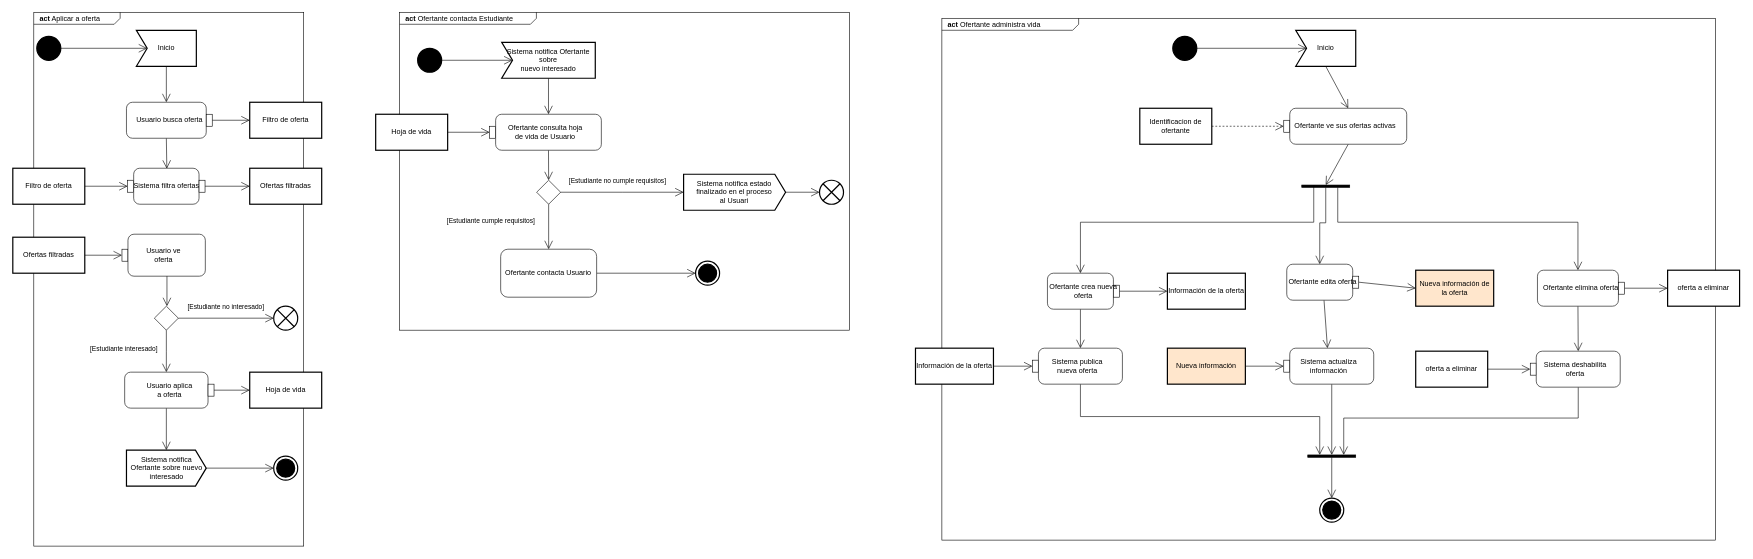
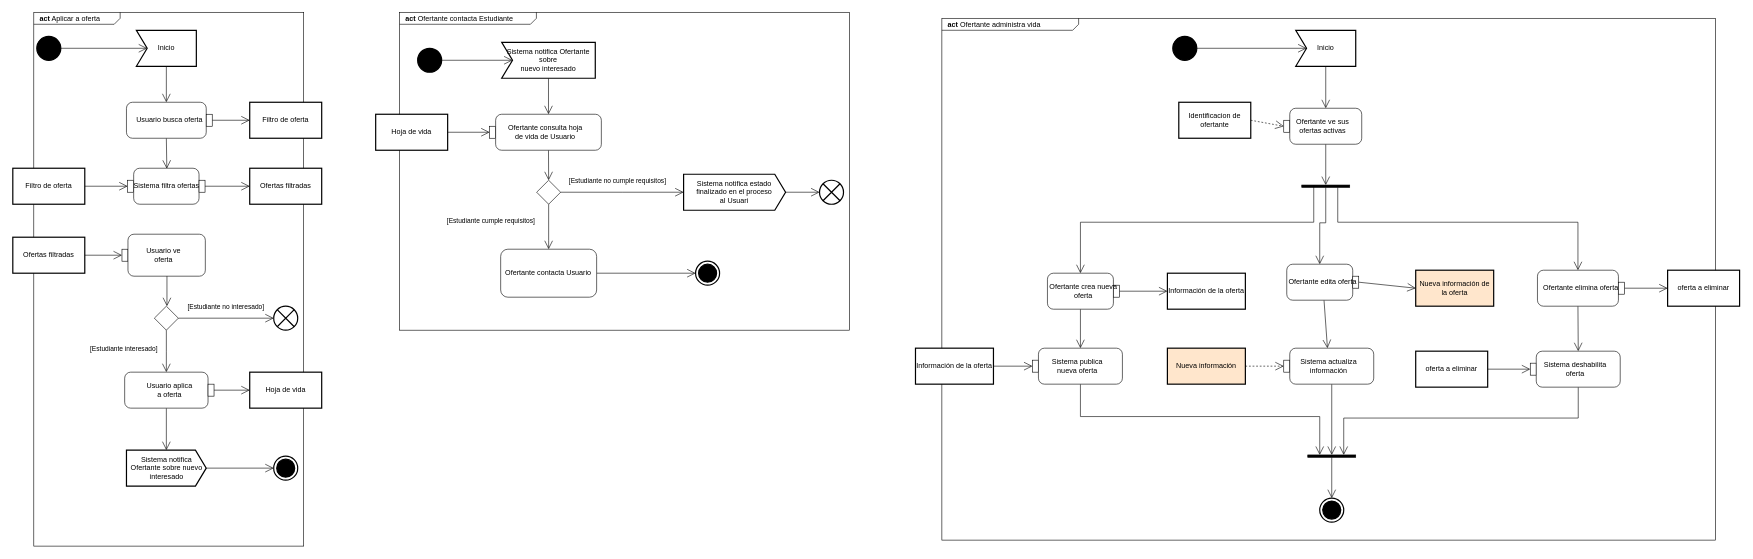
(1176, 126) -> (1215, 120)
(1345, 126) -> (1323, 126)
(1263, 366) -> (1263, 366)
